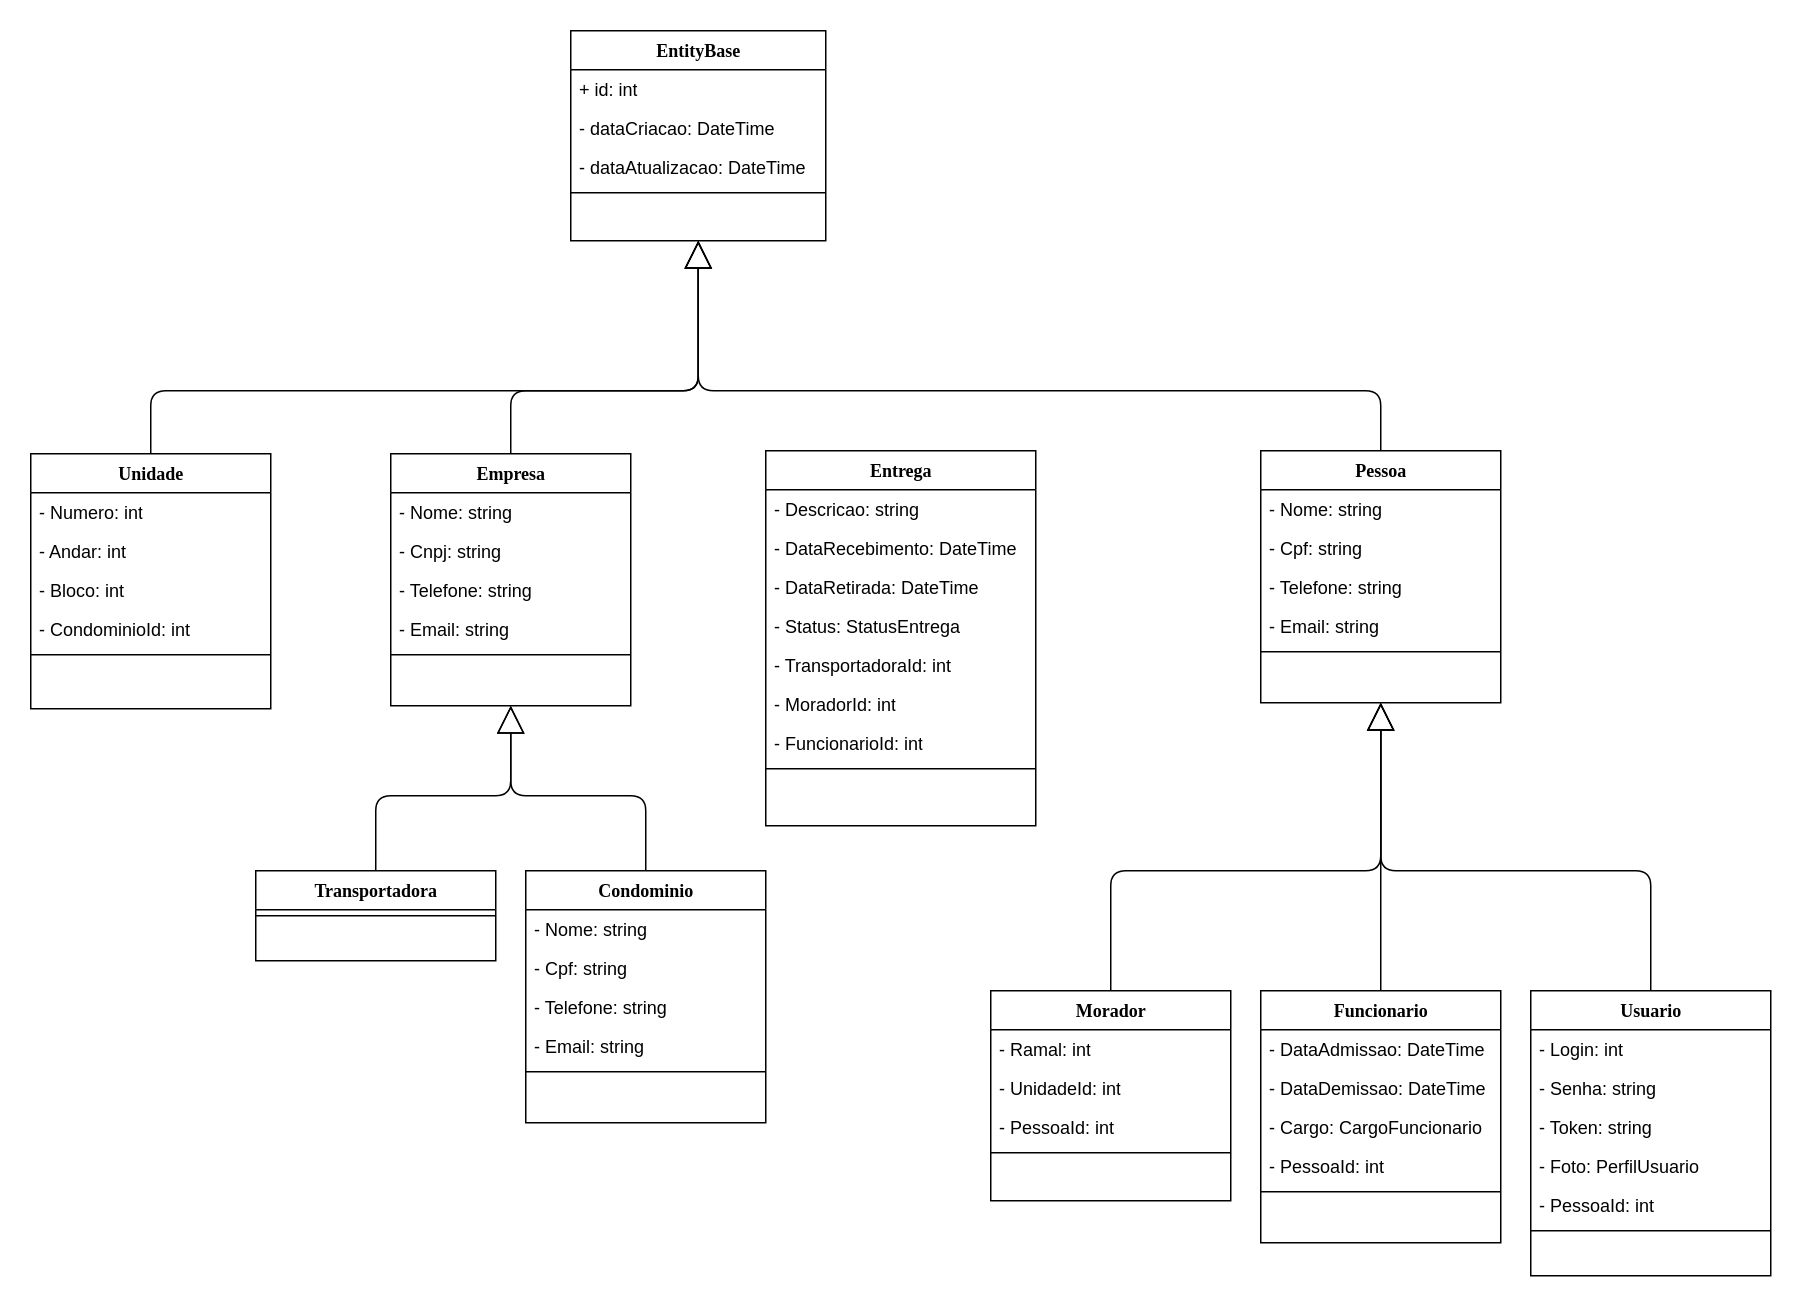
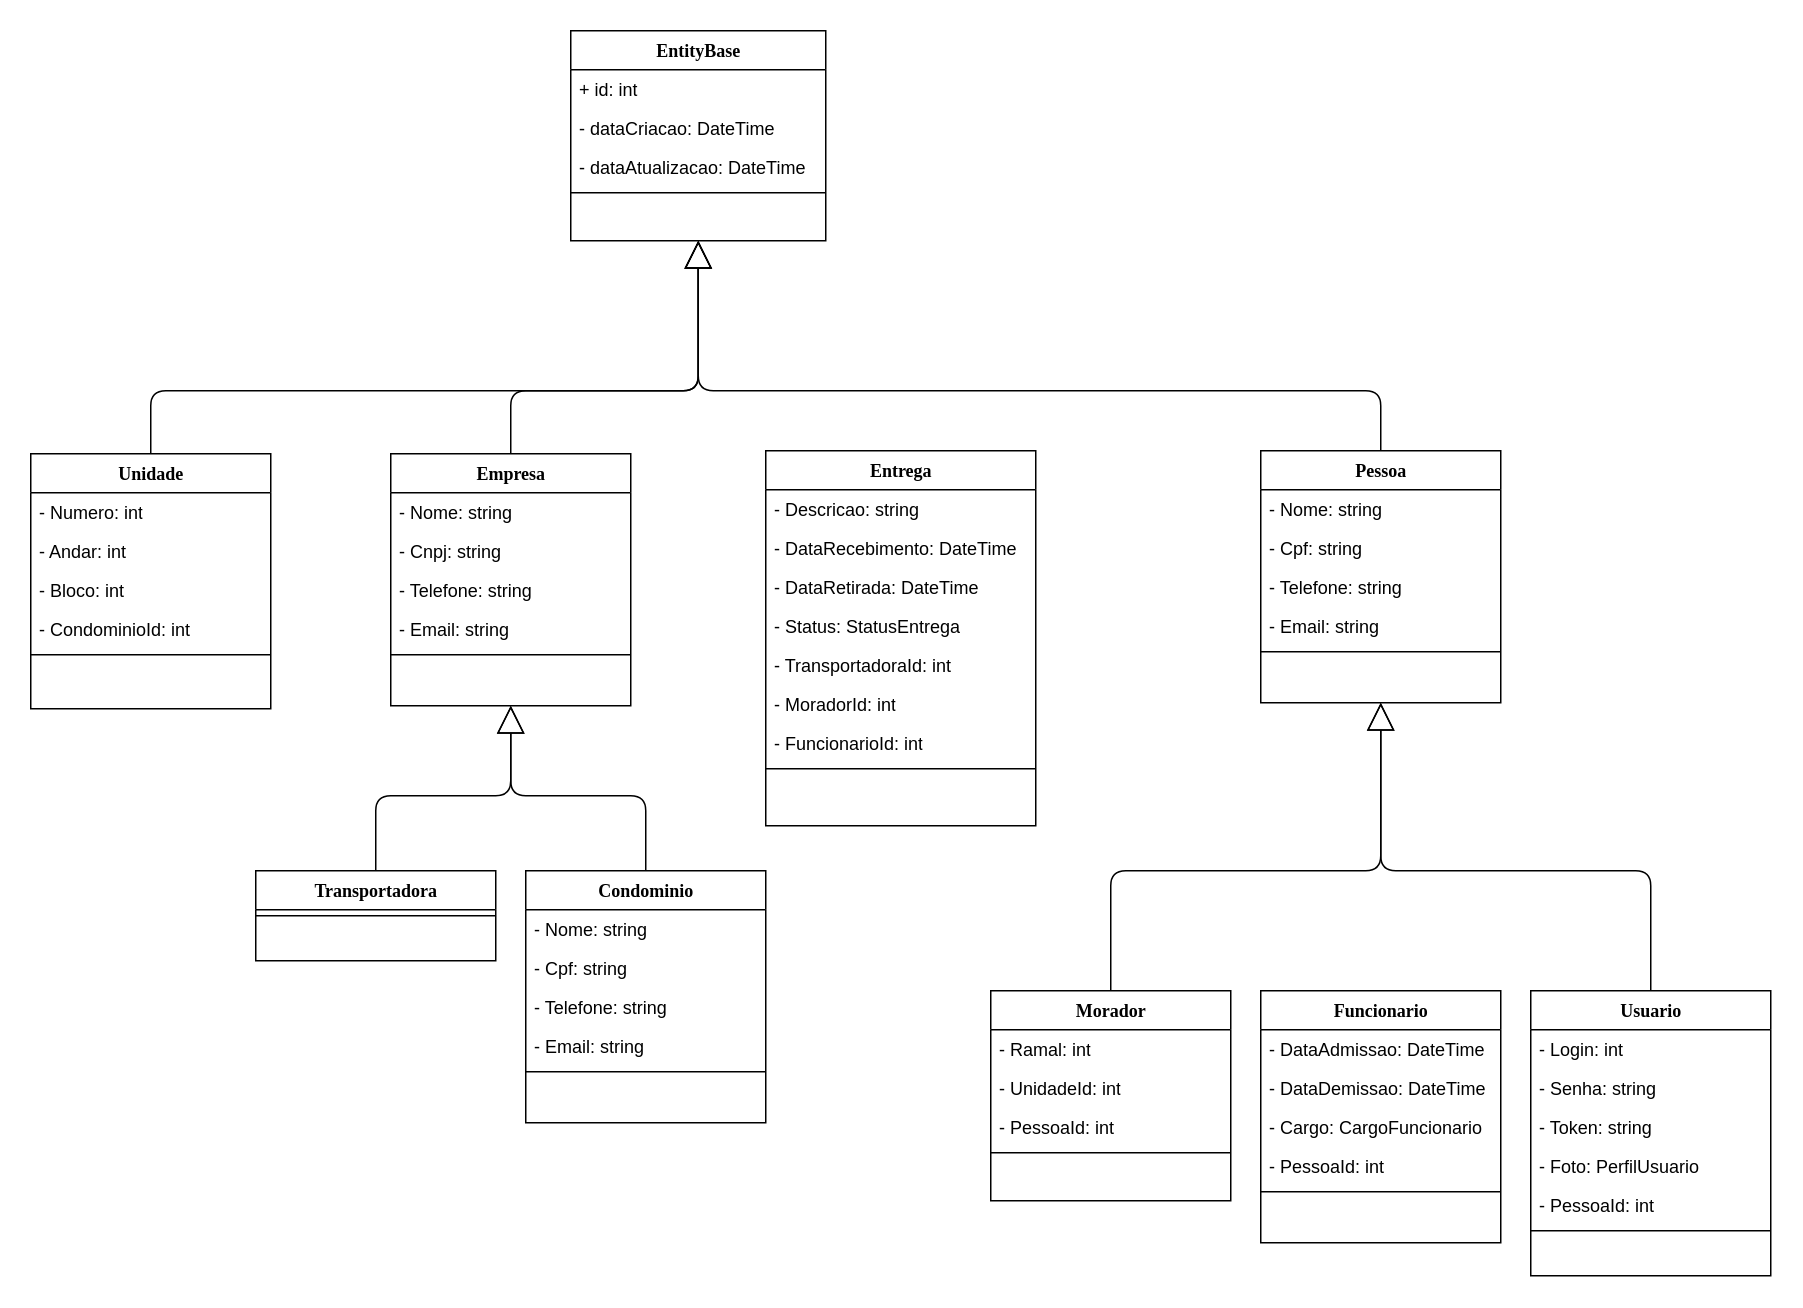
(1381, 928) -> none
